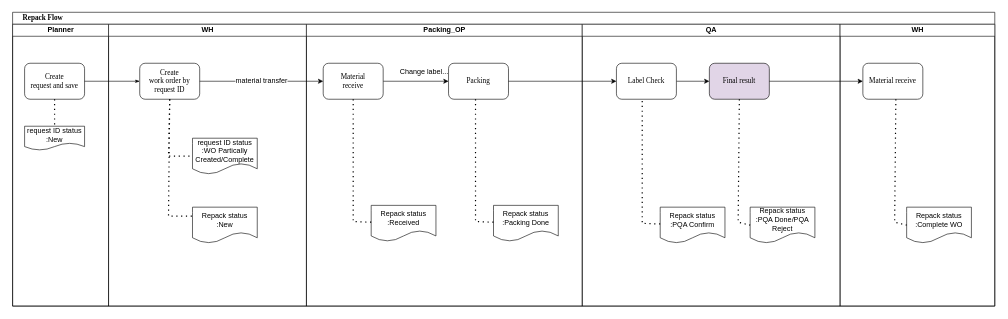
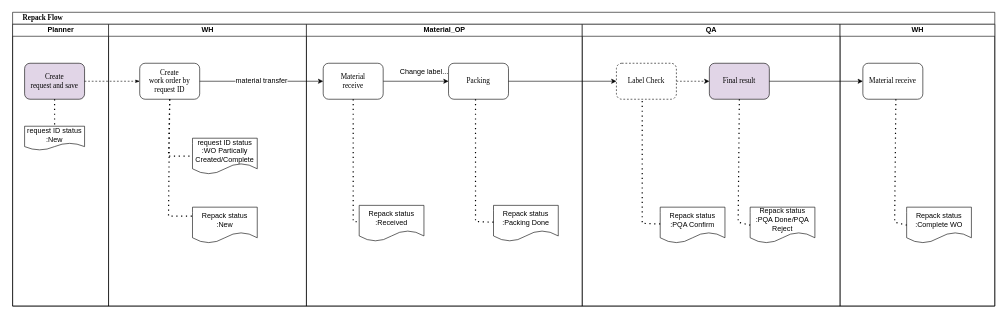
(445, 30) -> (445, 30)
(54, 81) -> (54, 81)
(110, 81) -> (110, 81)
(647, 81) -> (647, 81)
(691, 81) -> (691, 81)
(404, 224) -> (392, 224)
